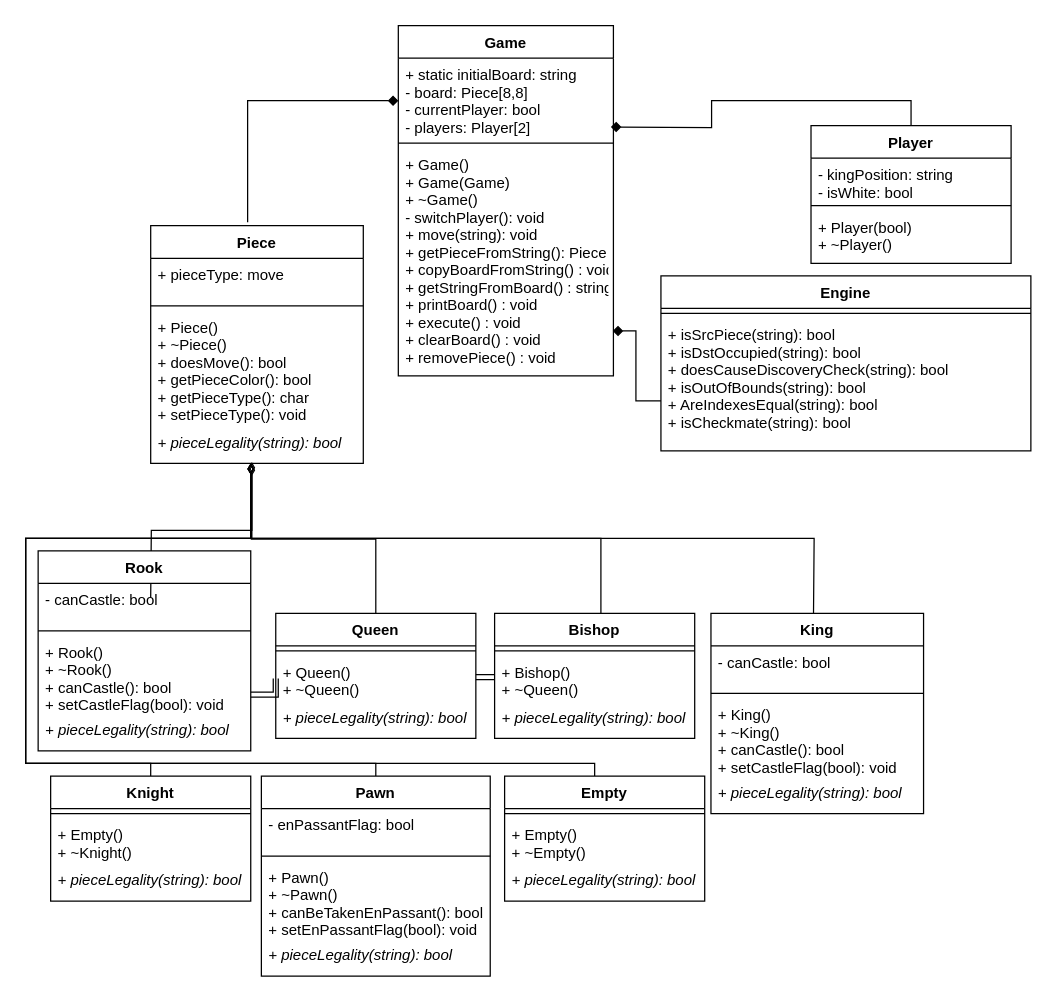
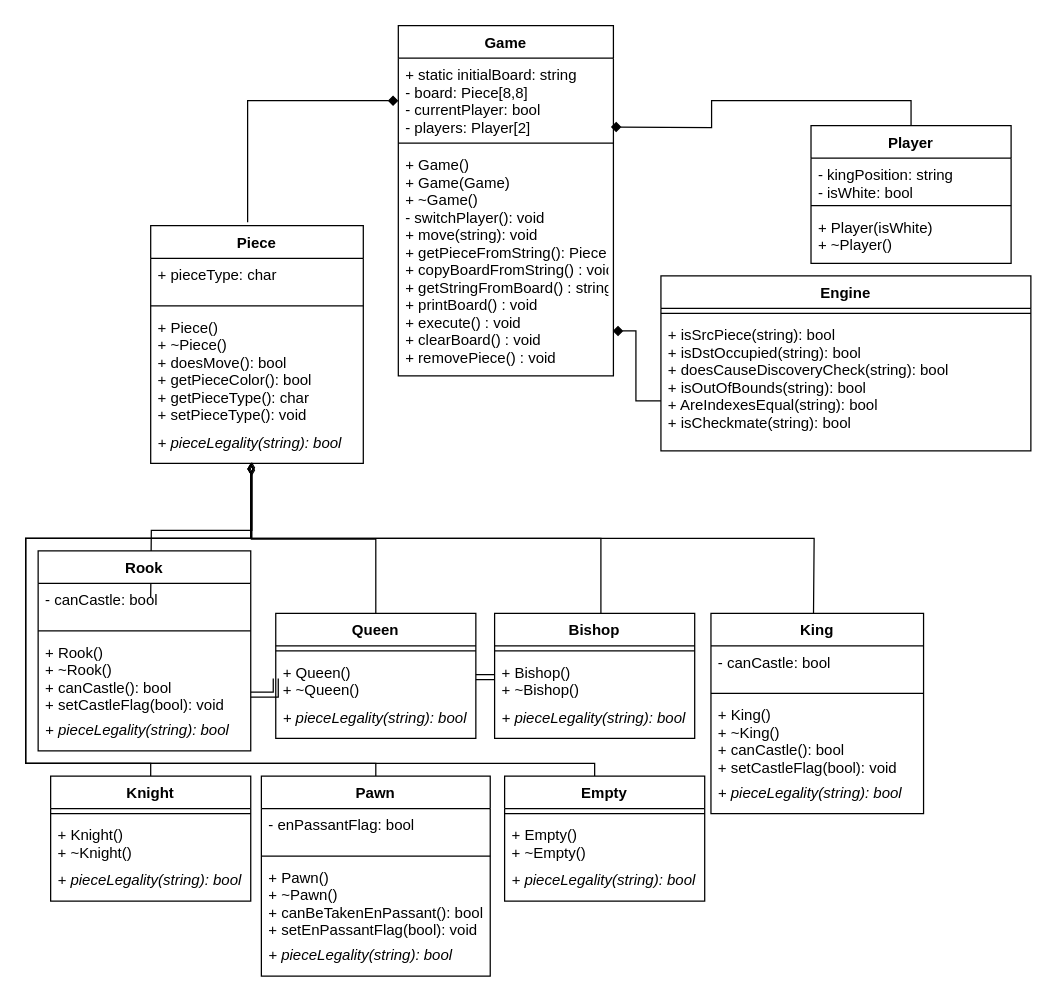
(870, 228) -> (881, 228)
(221, 275) -> (221, 275)
(539, 673) -> (539, 673)
(93, 835) -> (96, 835)
